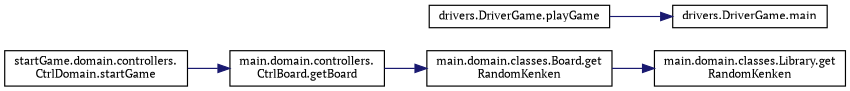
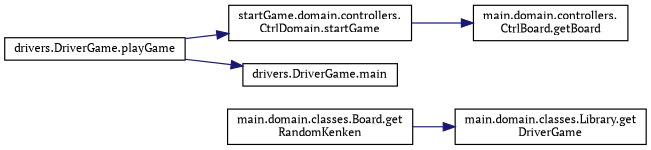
none -> (201, 37)
(400, 68) -> none
(750, 68) -> (551, 127)
